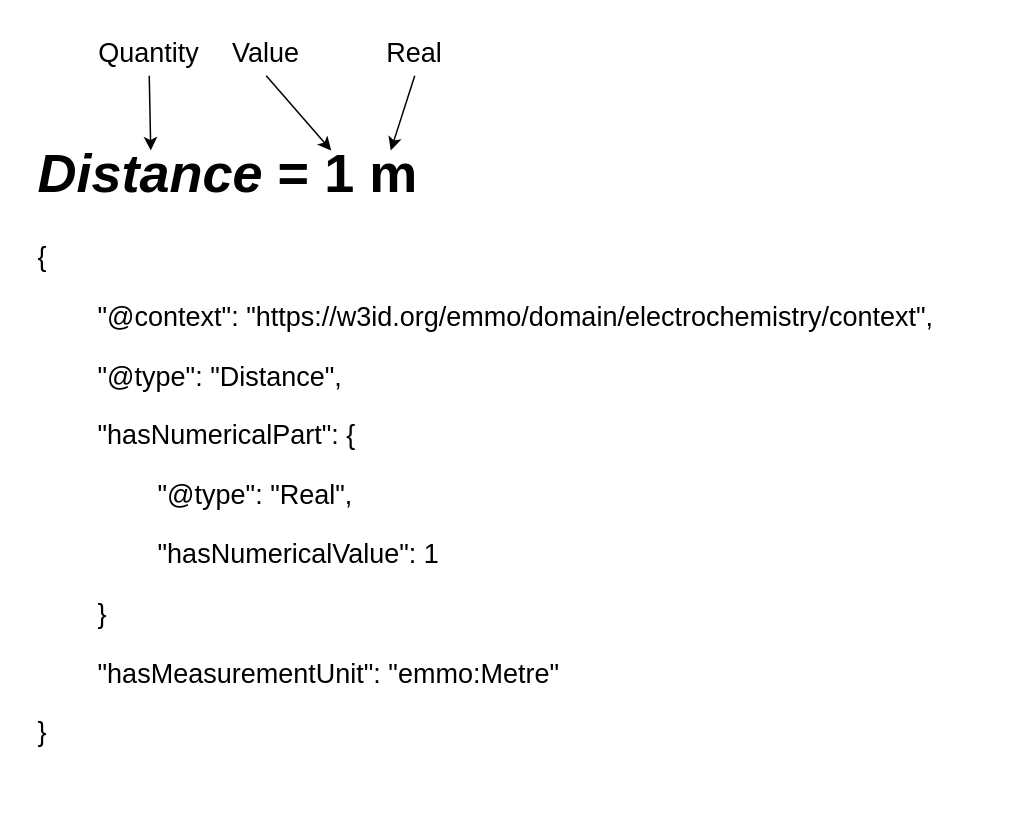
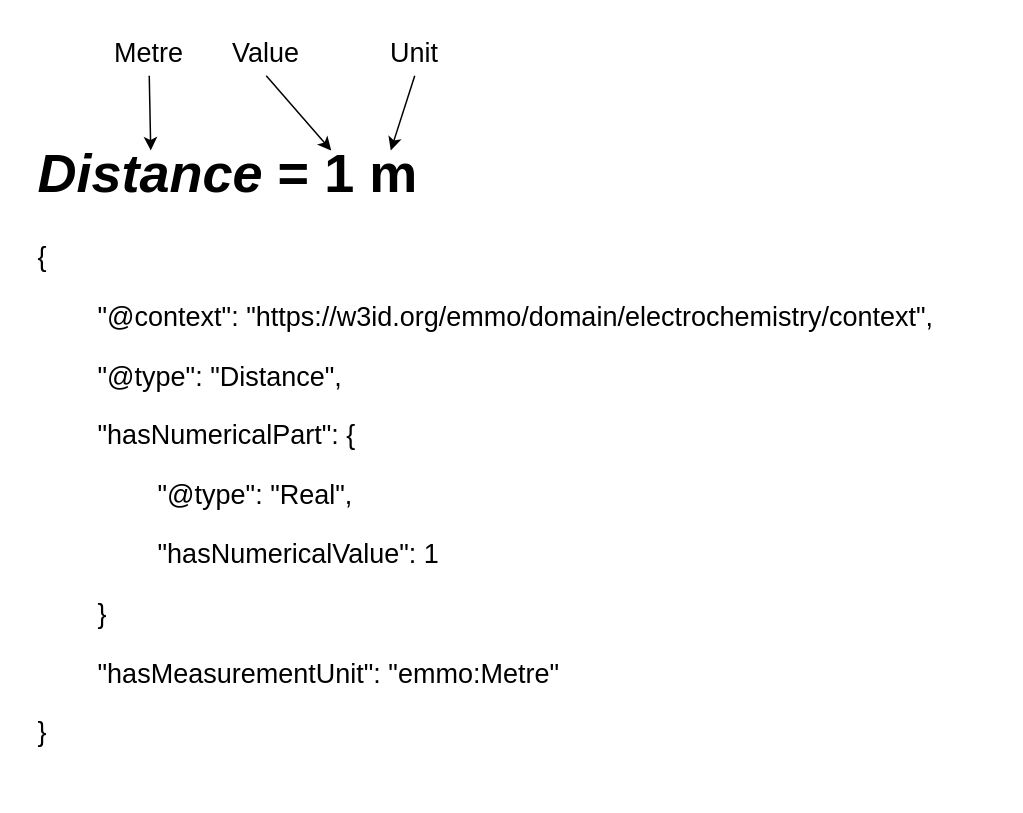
(149, 53) -> (149, 53)
(415, 53) -> (415, 53)
